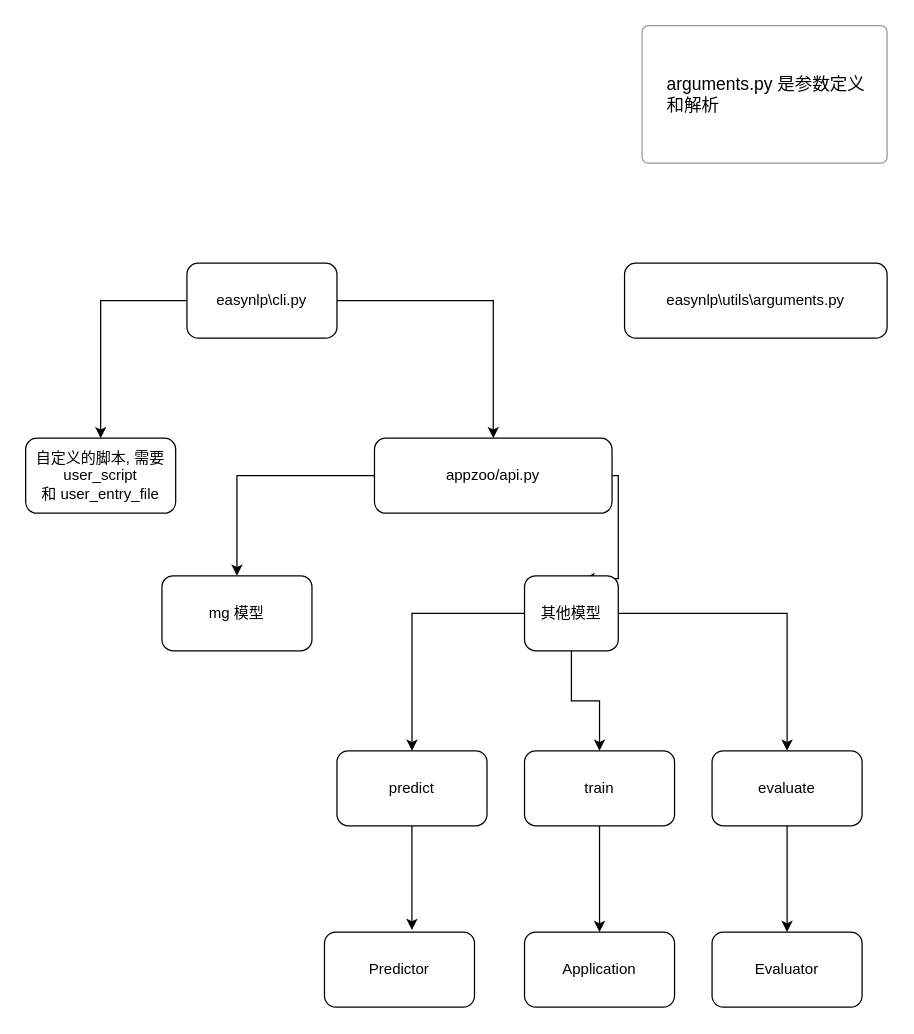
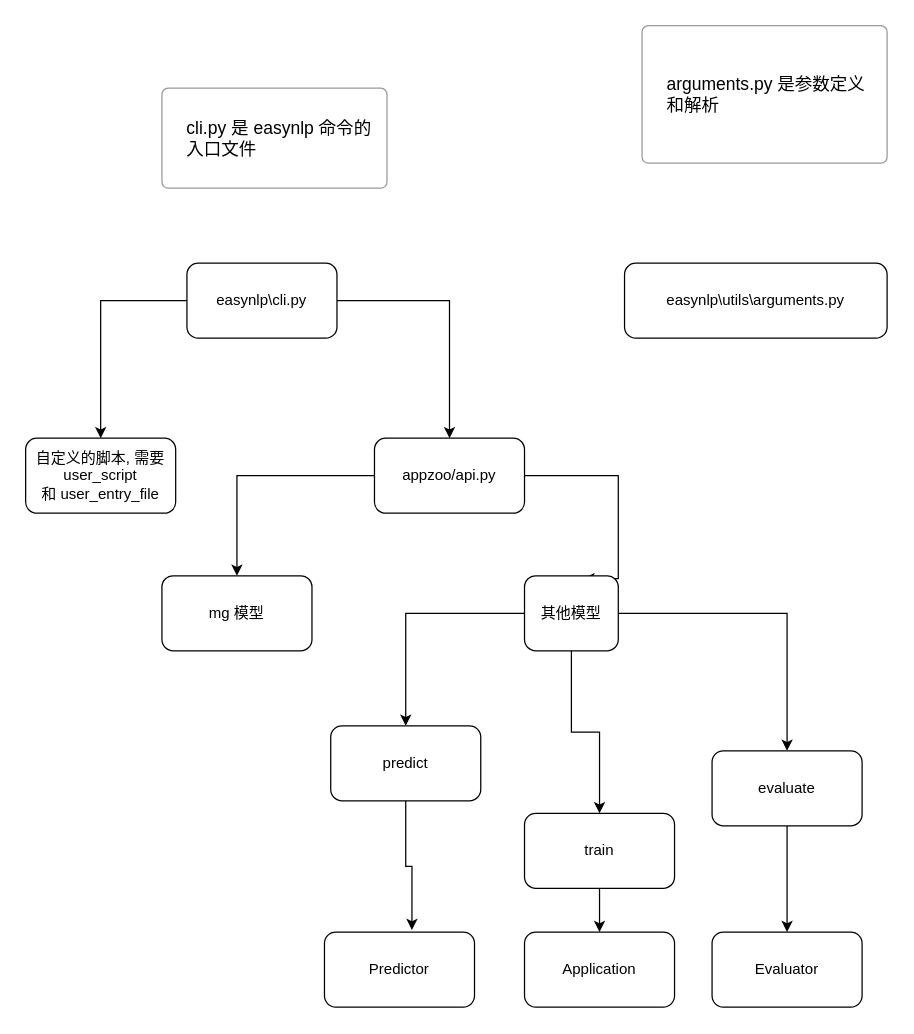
none -> (274, 138)
(493, 476) -> (449, 476)
(412, 788) -> (406, 763)
(599, 788) -> (599, 851)
